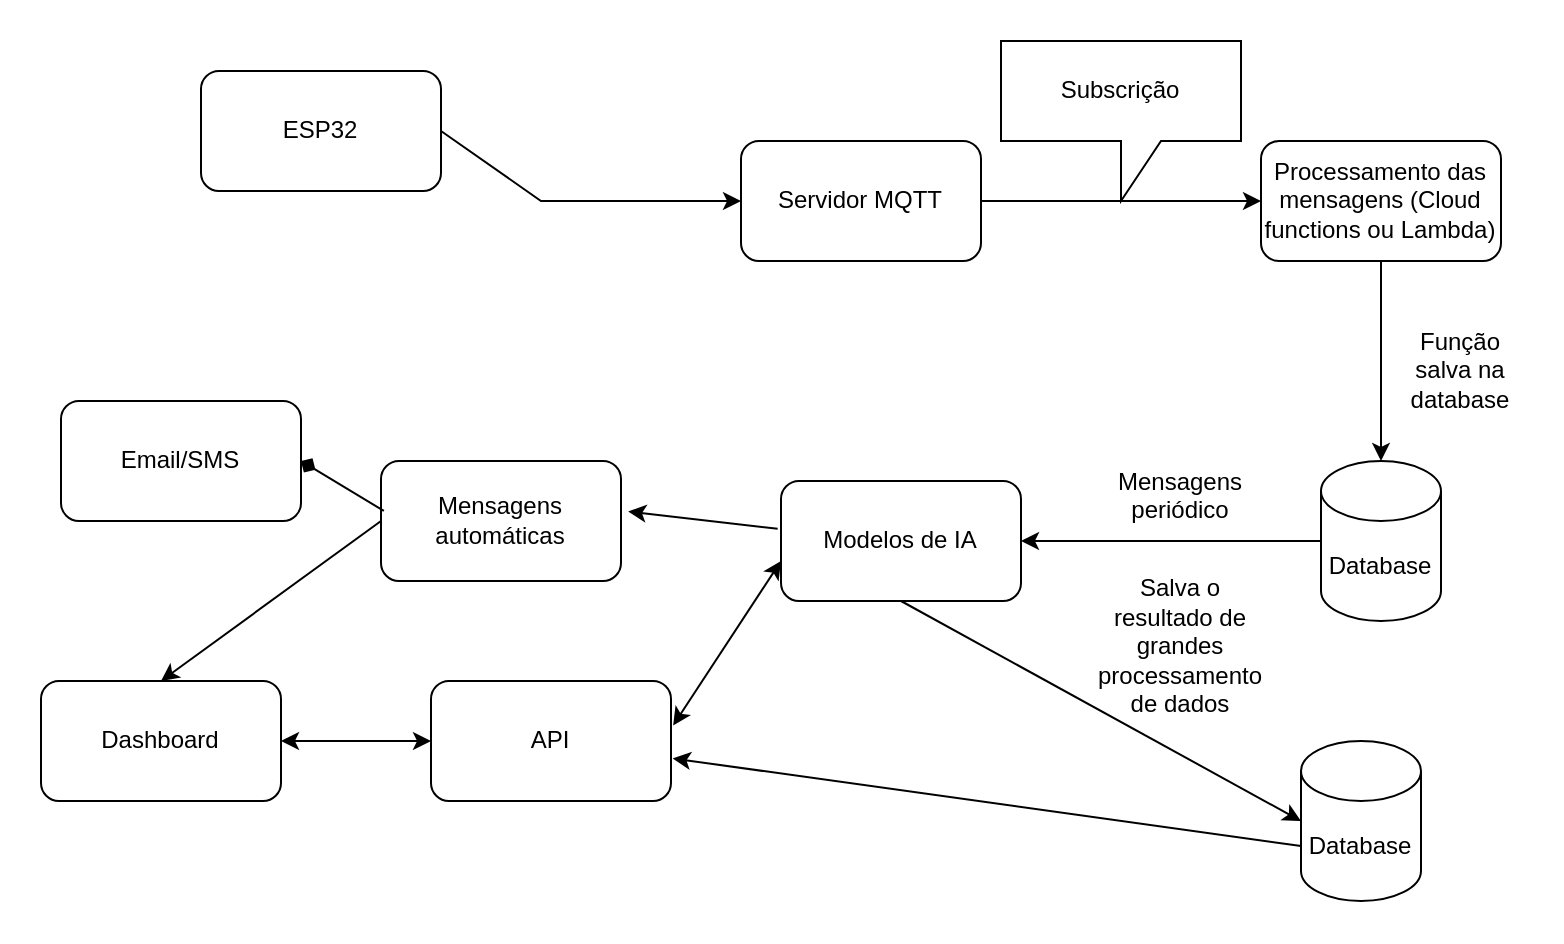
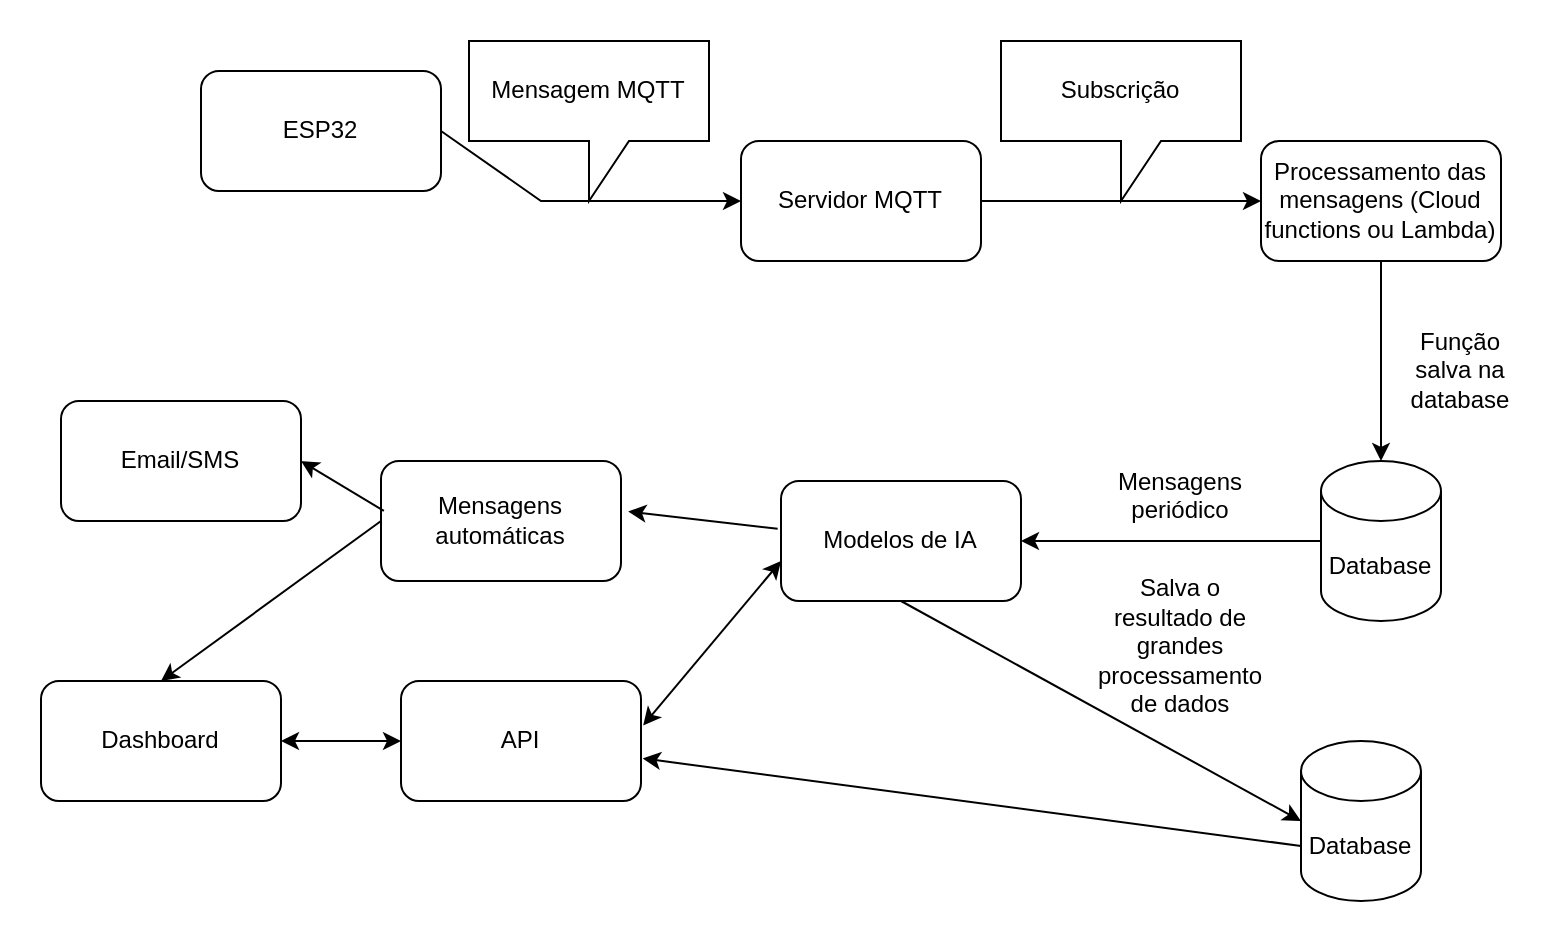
none -> (589, 121)
(315, 469) -> (314, 469)
(551, 741) -> (521, 741)
